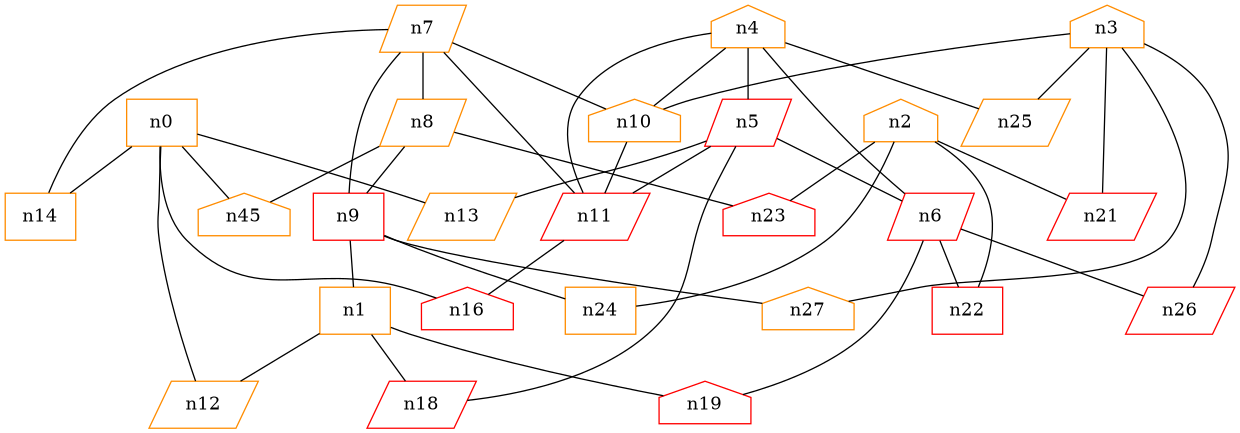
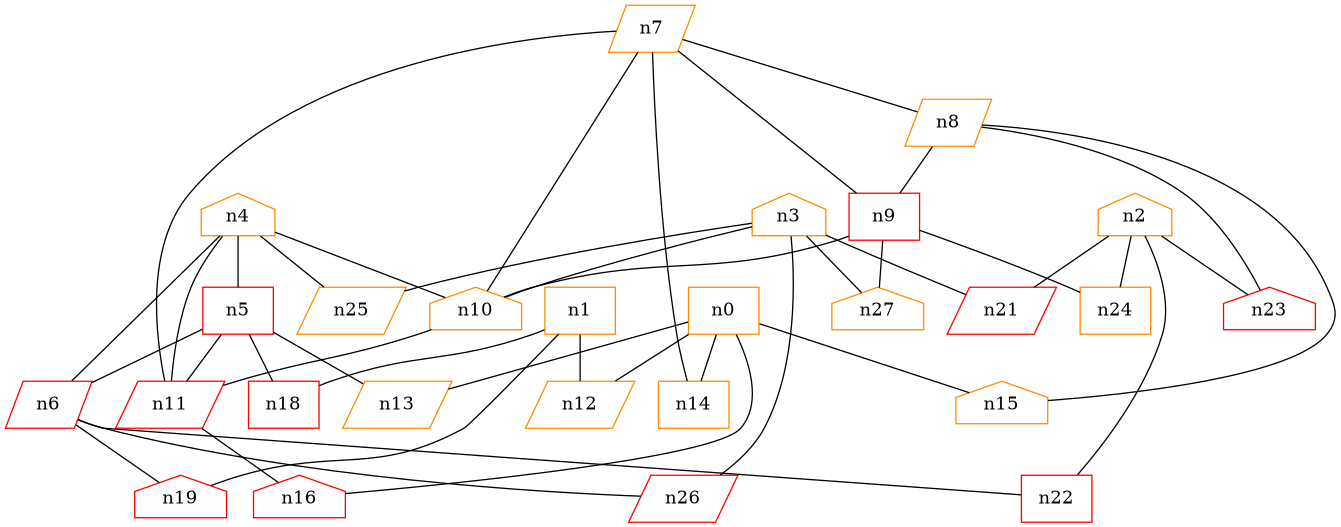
(748, 123) -> (238, 311)
(244, 217) -> (1002, 405)
(352, 264) -> (676, 266)
(422, 405) -> (284, 405)
